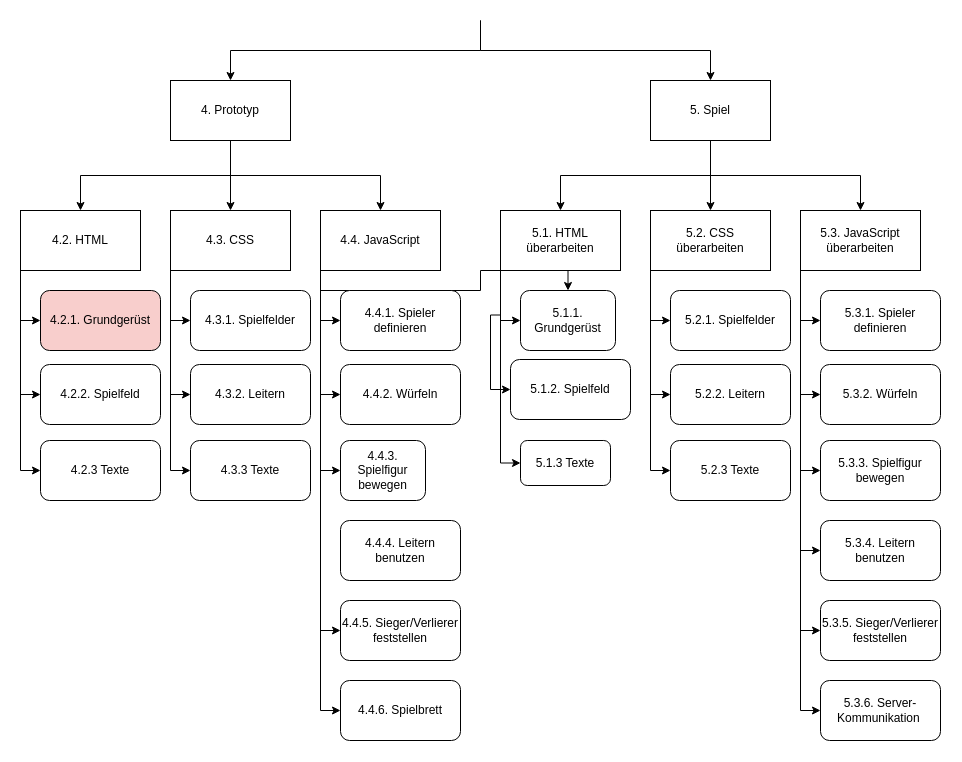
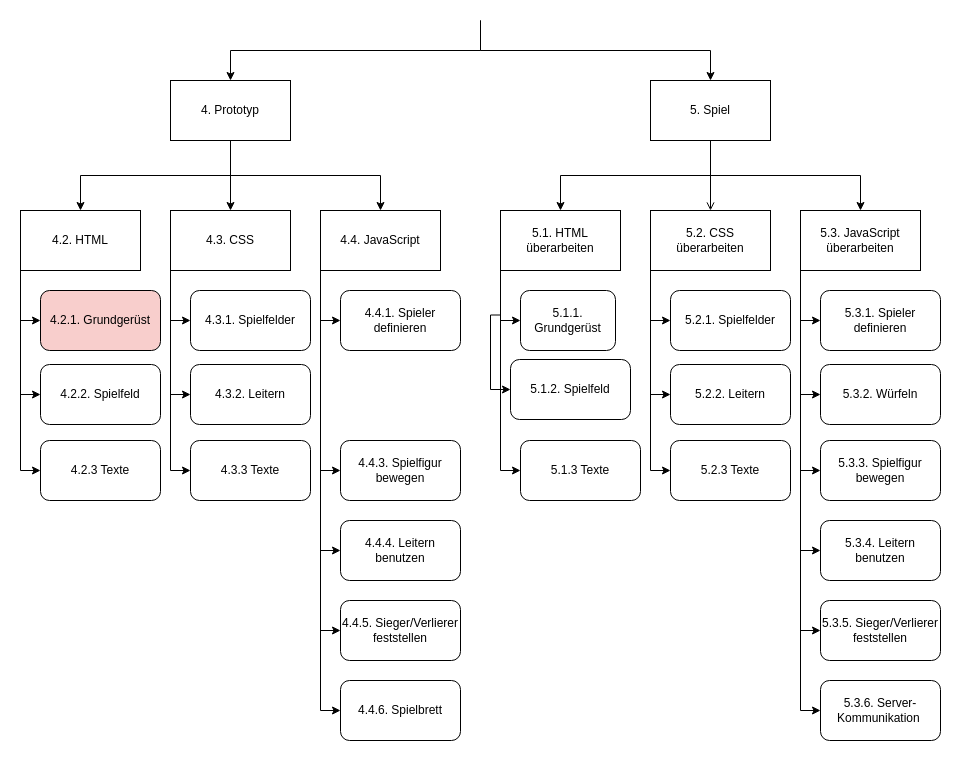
(711, 202) -> (711, 204)
(481, 287) -> (328, 551)
(328, 395) -> none
(401, 395) -> none
(566, 463) -> (581, 471)
(383, 471) -> (401, 471)
